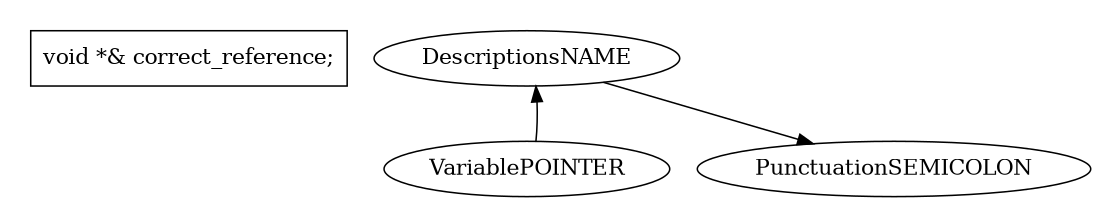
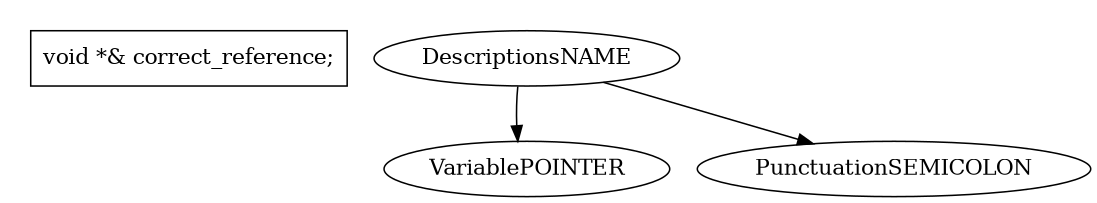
(537, 122) -> (517, 106)
